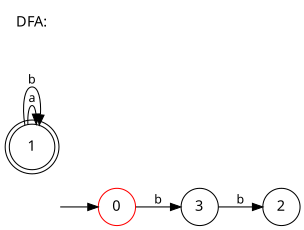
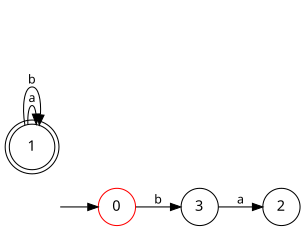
(32, 23) -> none
(241, 200) -> (241, 200)
